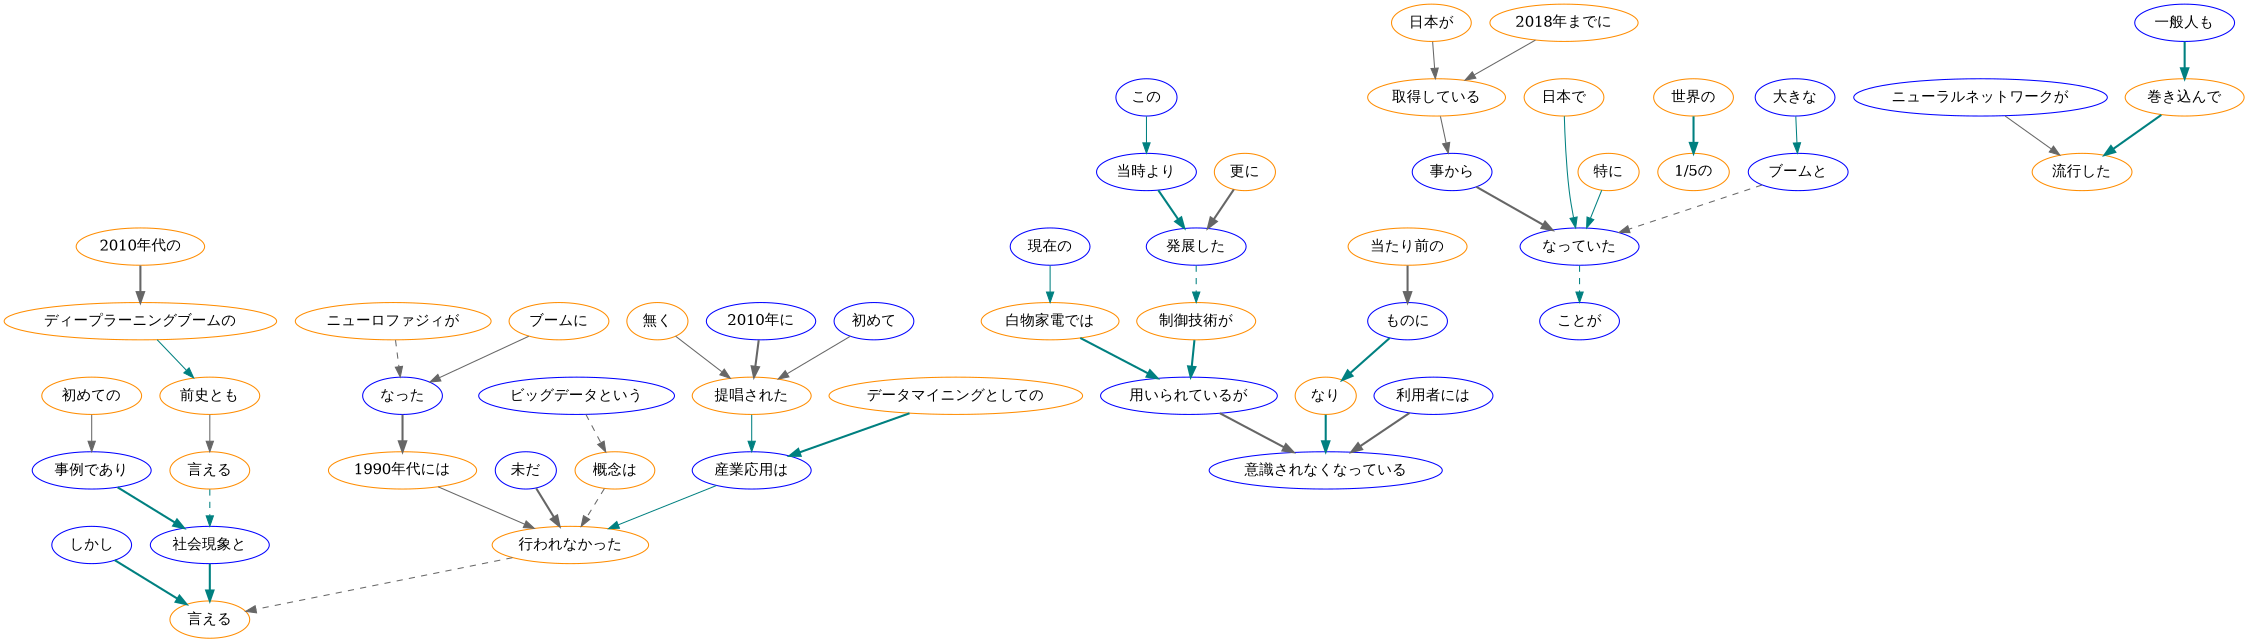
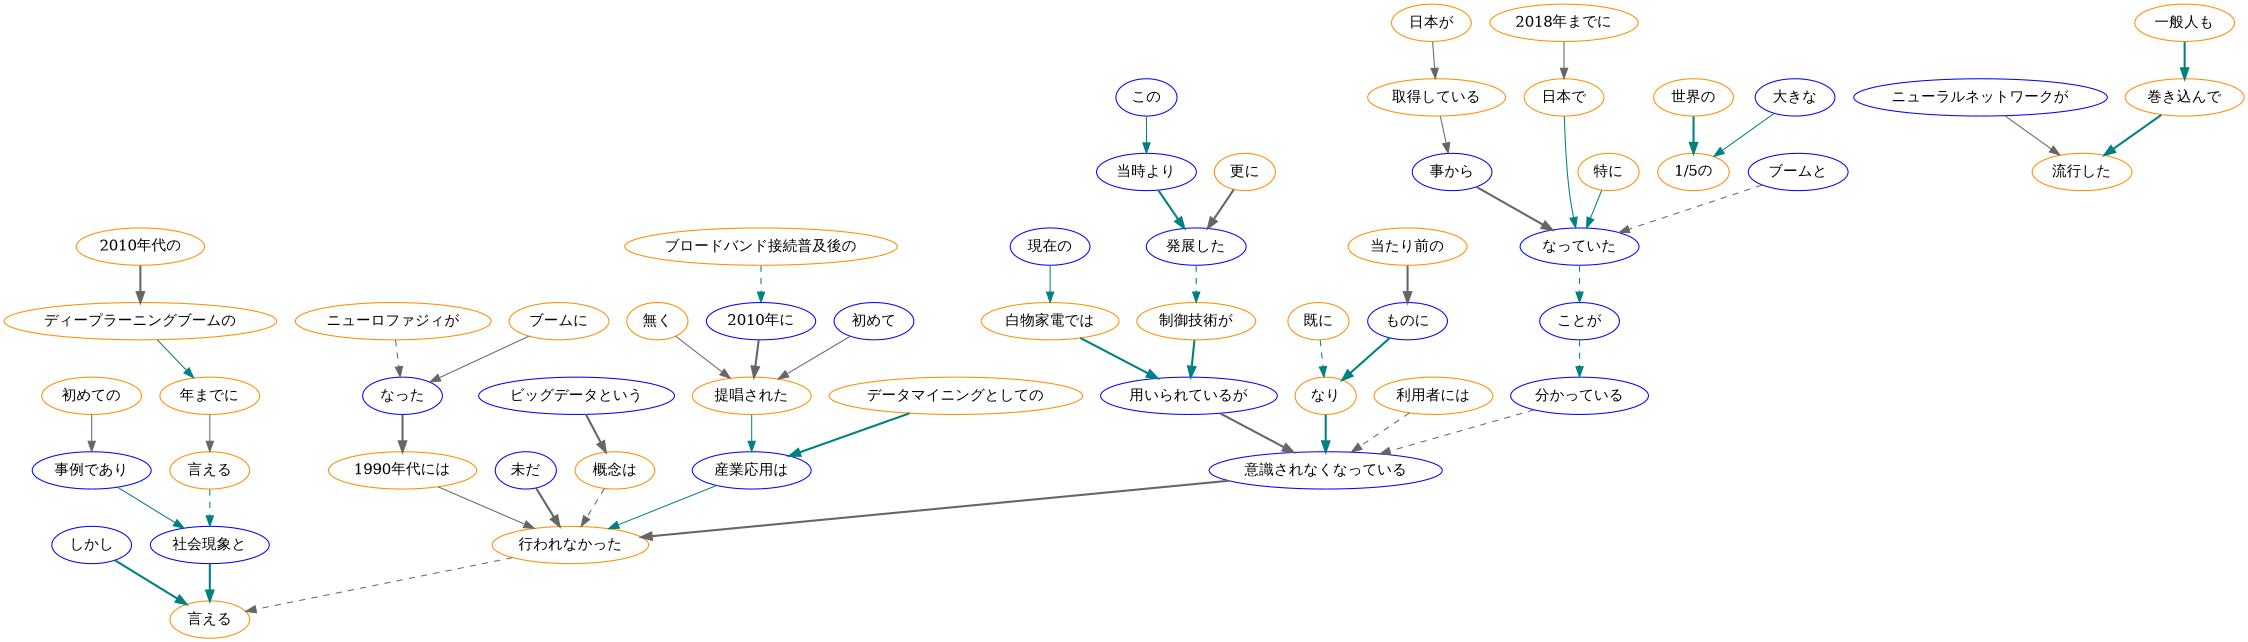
(2185, 23) -> (2185, 23)
(1505, 57) -> (1564, 55)
(1796, 130) -> (1748, 132)
none -> (761, 247)
none -> (1318, 321)
(210, 396) -> (210, 396)
(1433, 396) -> (1433, 396)
none -> (1580, 396)
(593, 428) -> (593, 428)
(1385, 430) -> (1385, 430)
(146, 505) -> (146, 505)
none -> (940, 508)
